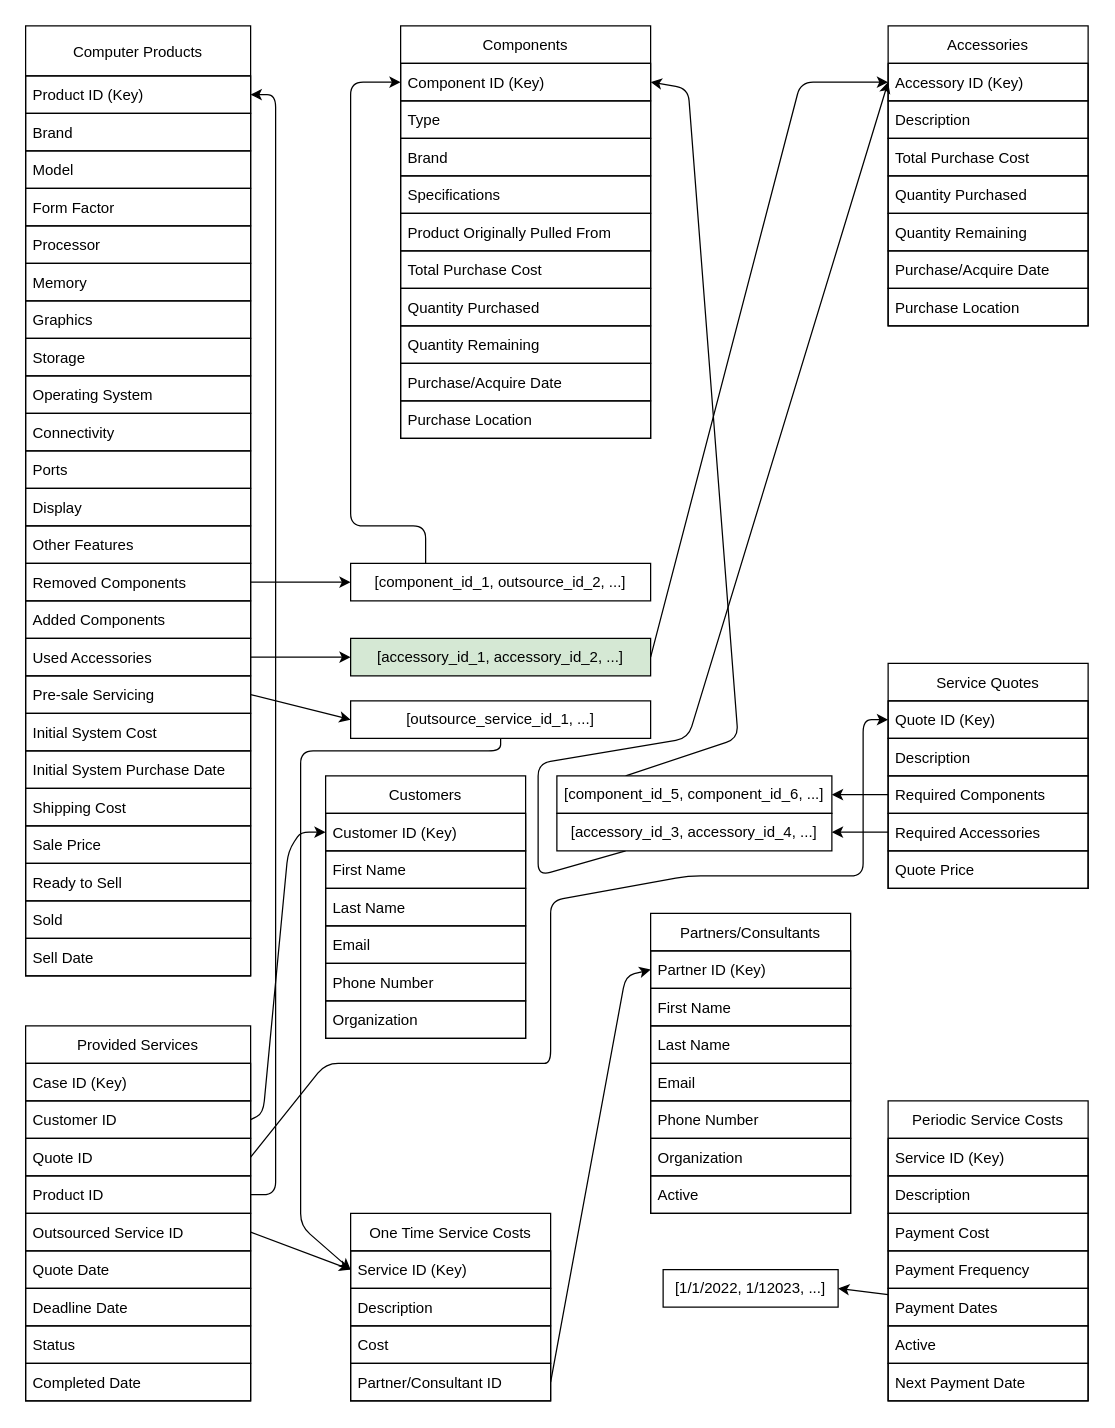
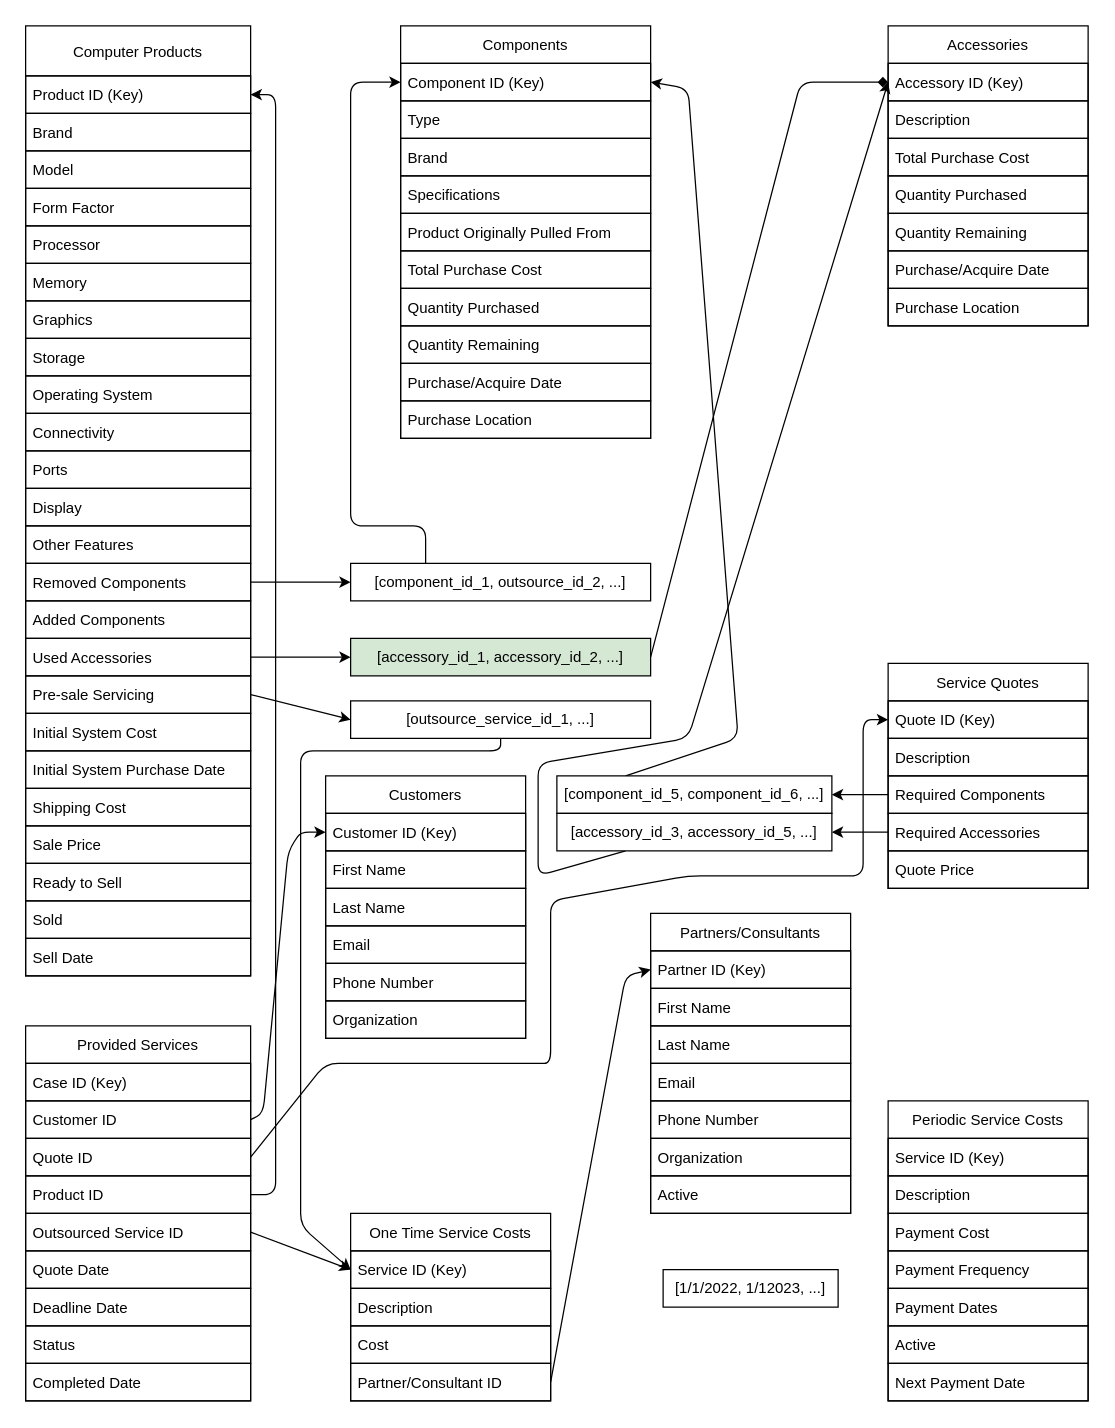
(878, 82) -> (877, 82)
(694, 832) -> (694, 832)
(866, 1292) -> none
